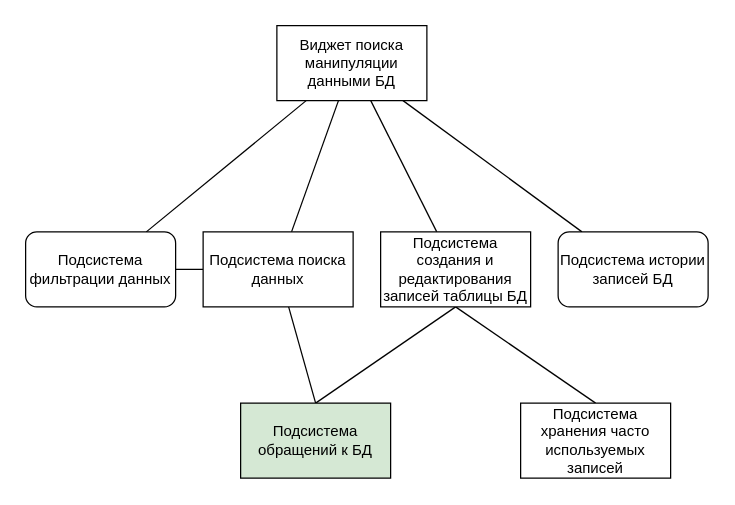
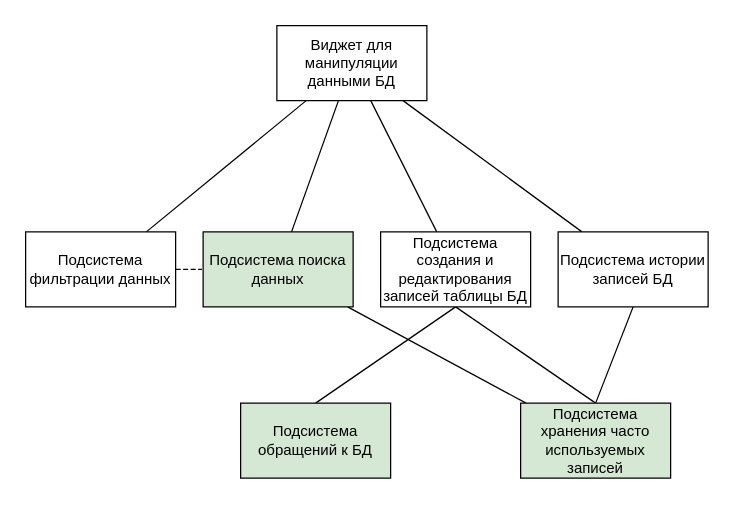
(352, 63) -> (352, 63)
(101, 269) -> (101, 269)
(190, 269) -> (190, 269)
(278, 269) -> (278, 269)
(633, 269) -> (633, 269)
(301, 353) -> (437, 355)
none -> (615, 355)
(596, 441) -> (596, 441)
